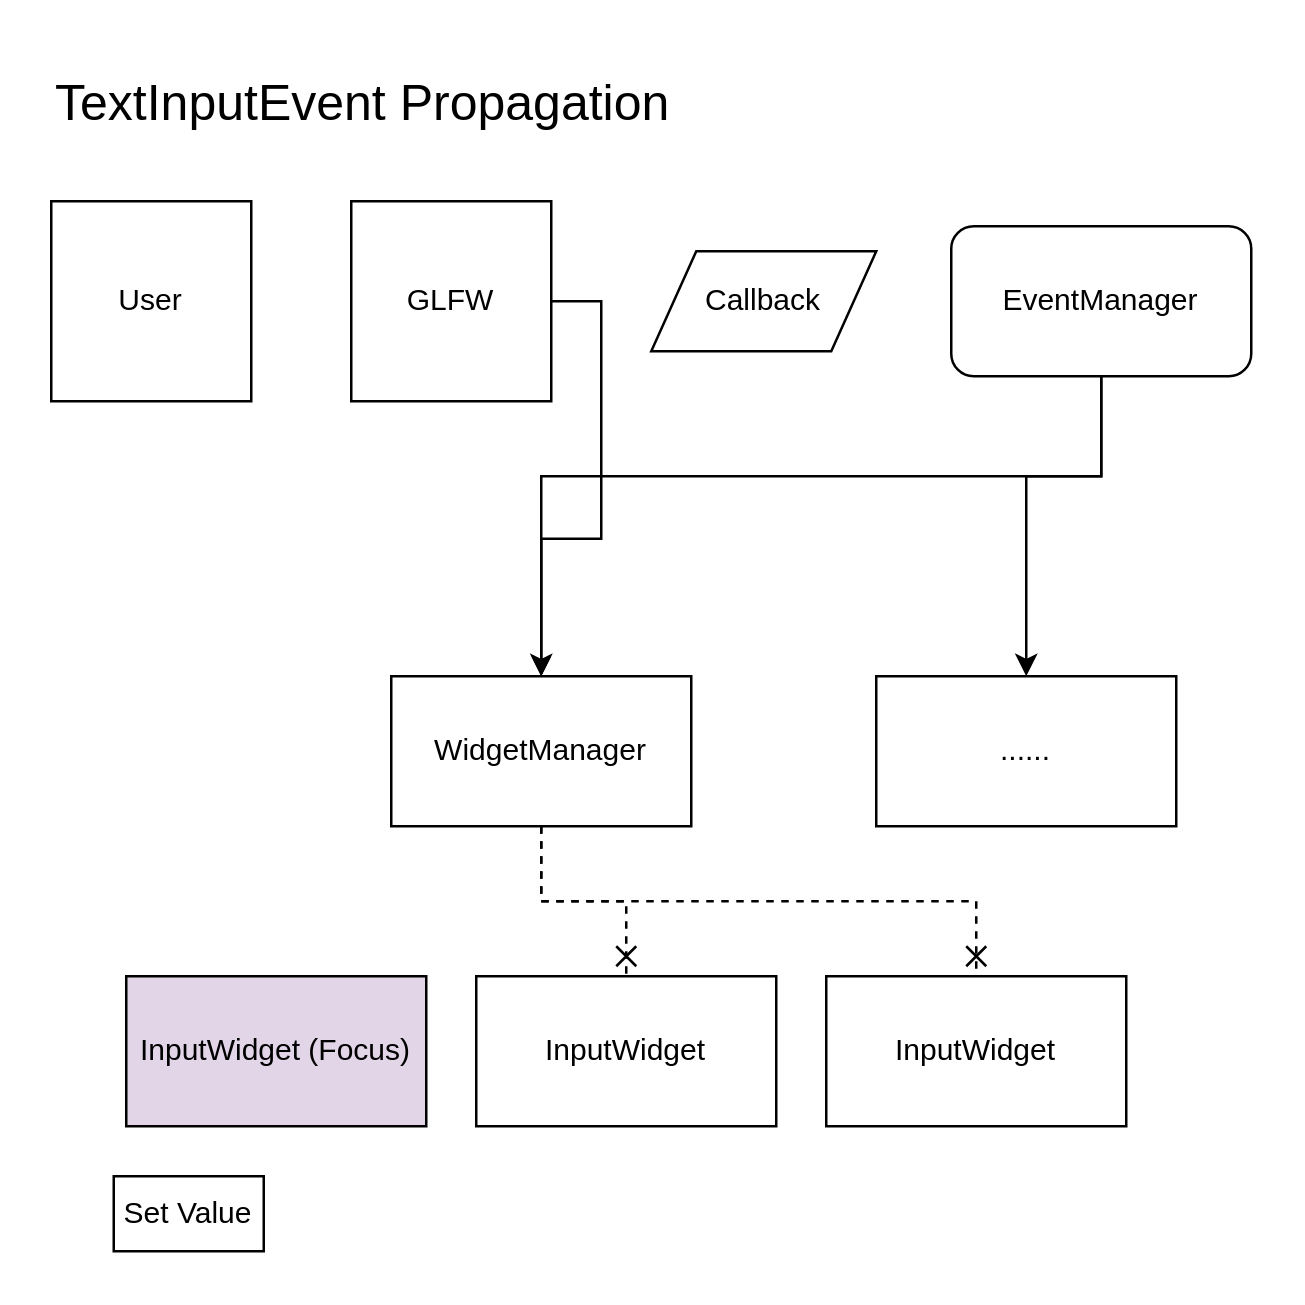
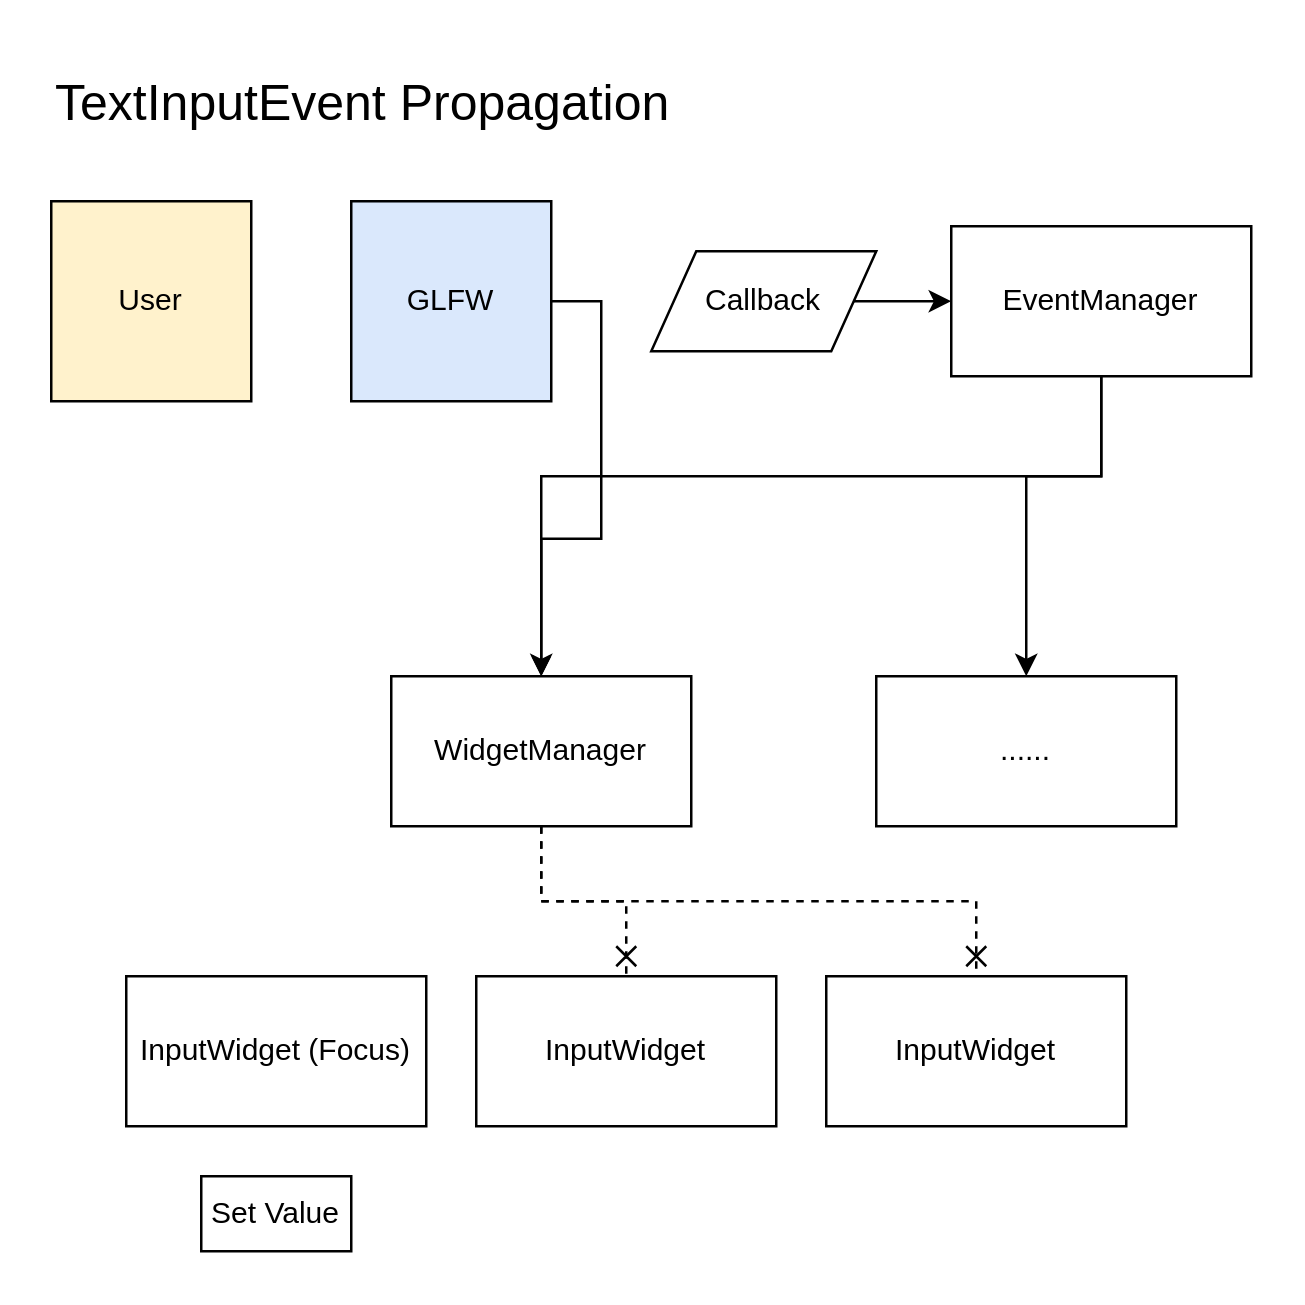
(151, 301) -> (151, 301)
(451, 301) -> (451, 301)
none -> (894, 301)
(1101, 301) -> (1101, 301)
(276, 1051) -> (276, 1051)
(189, 1214) -> (276, 1214)
